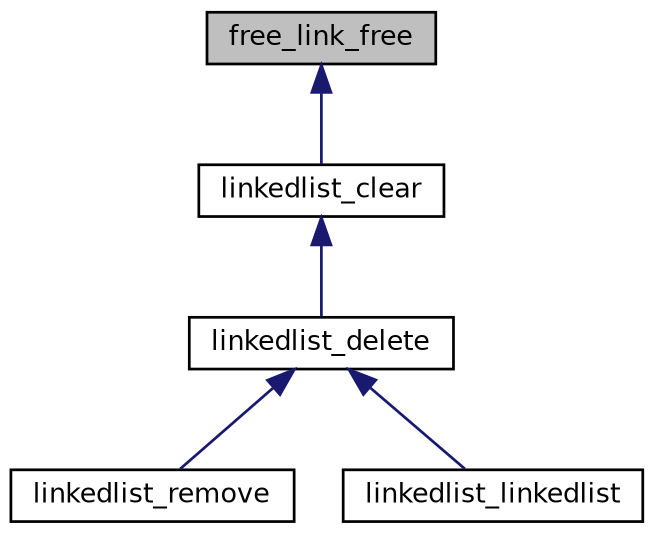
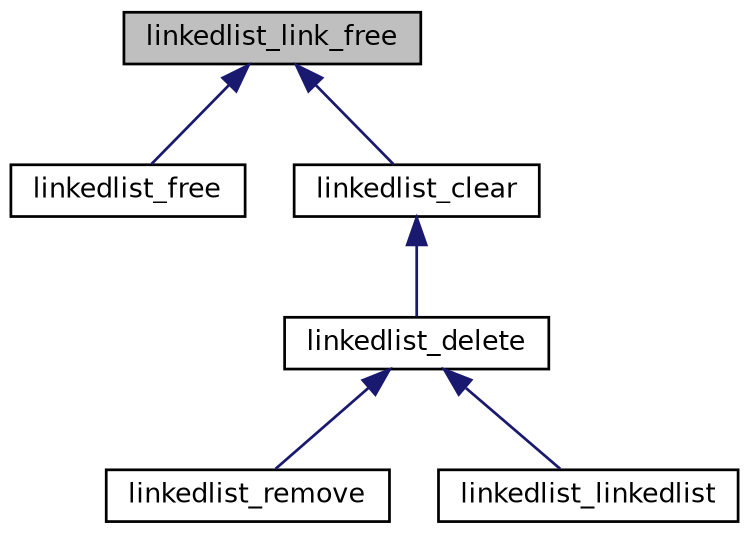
(321, 38) -> (272, 38)
none -> (128, 191)
